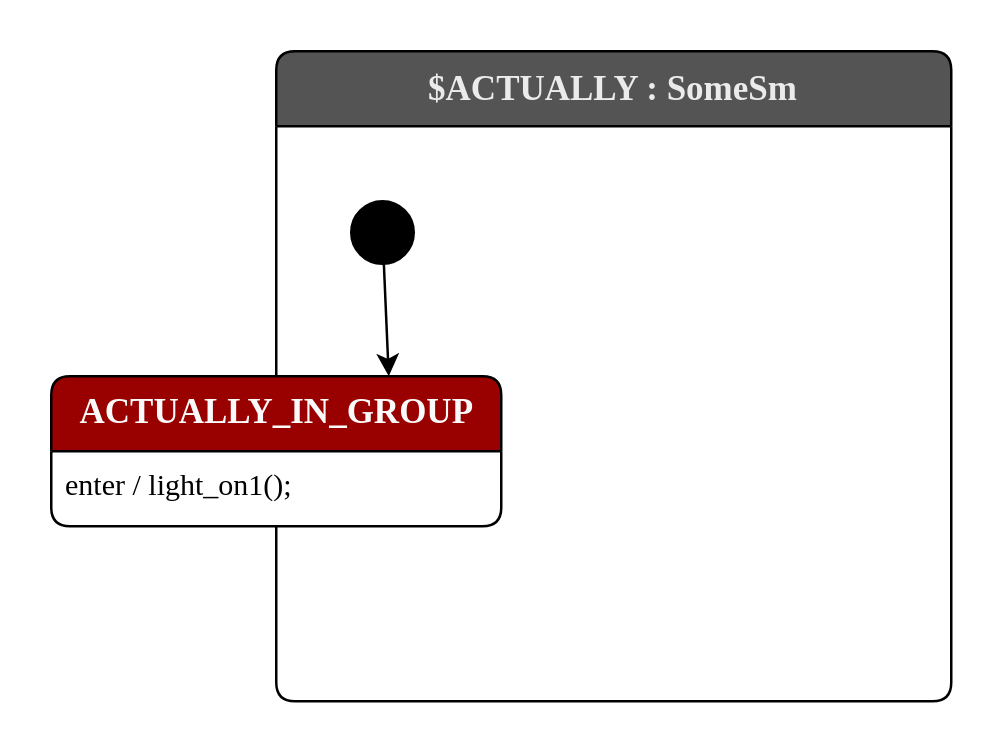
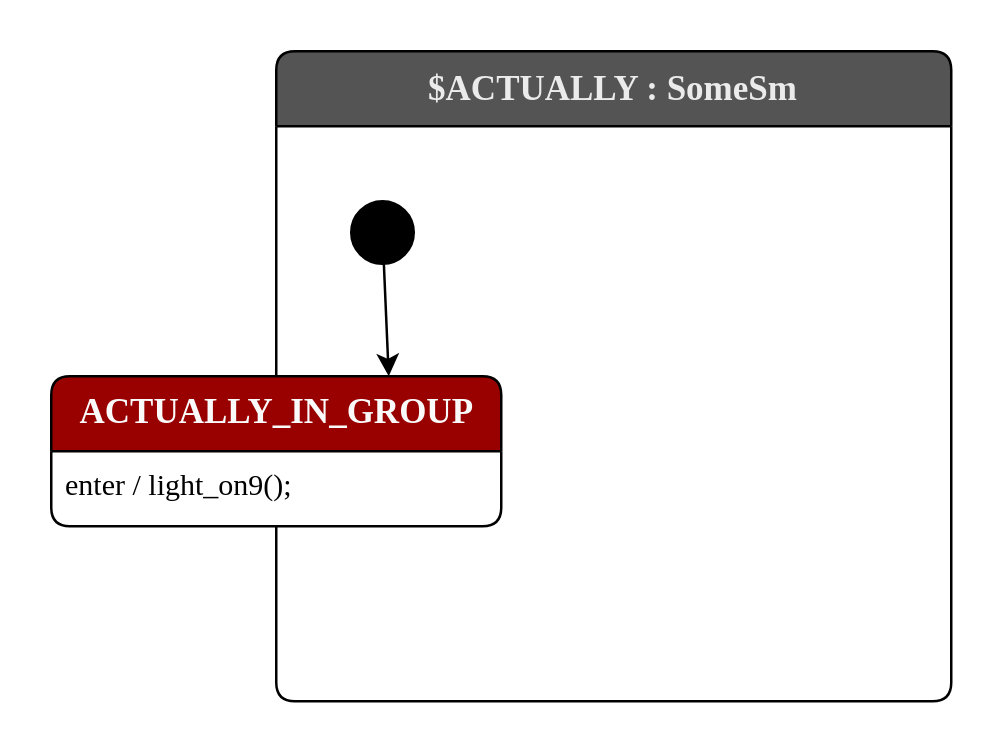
(214, 485) -> (214, 485)
